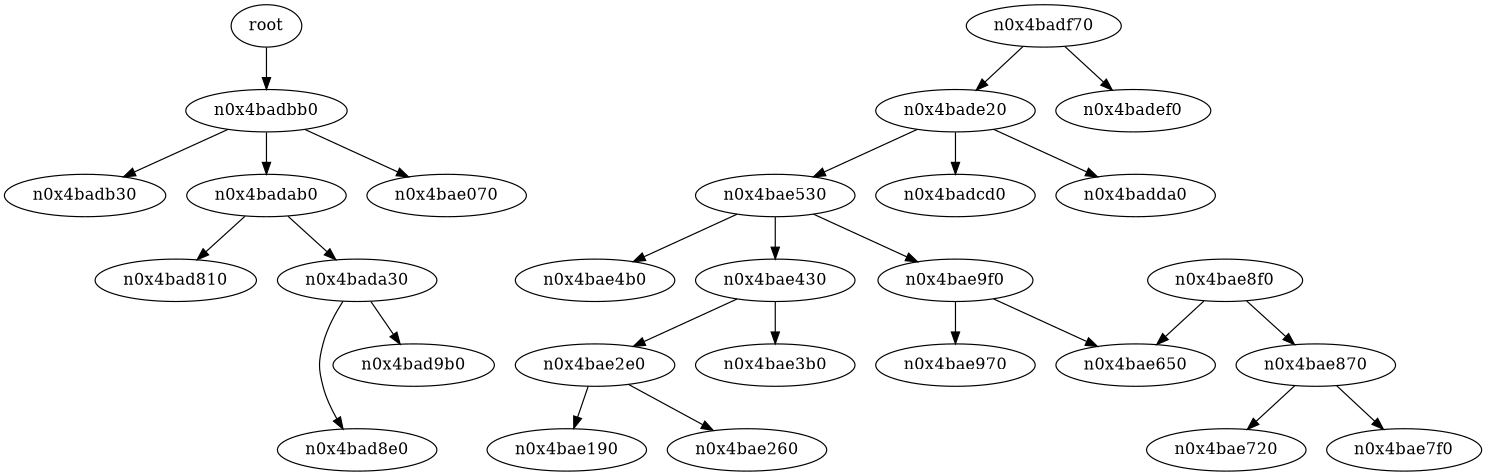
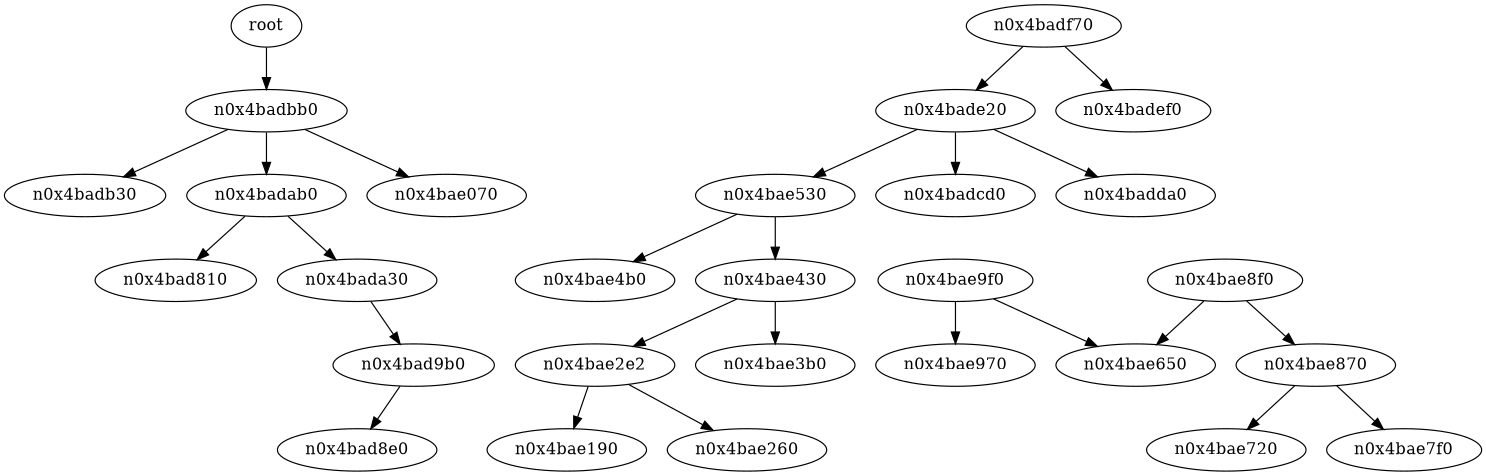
(860, 236) -> none
(320, 359) -> (389, 403)
(595, 365) -> (595, 365)
